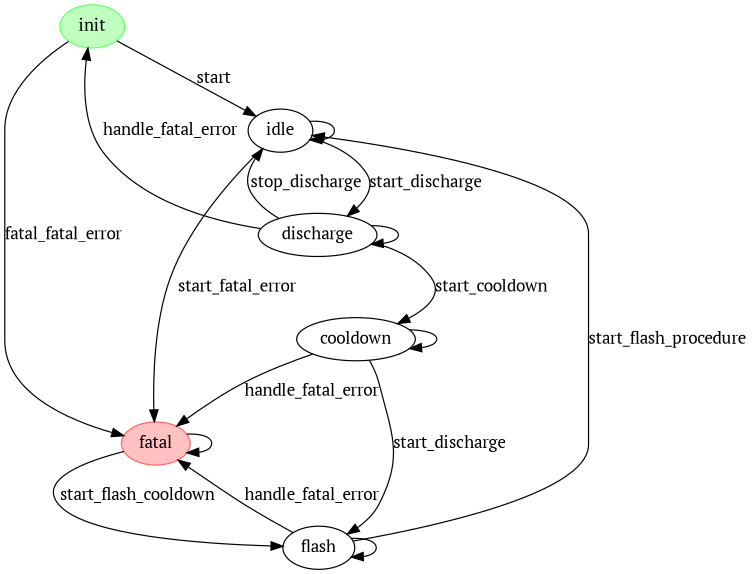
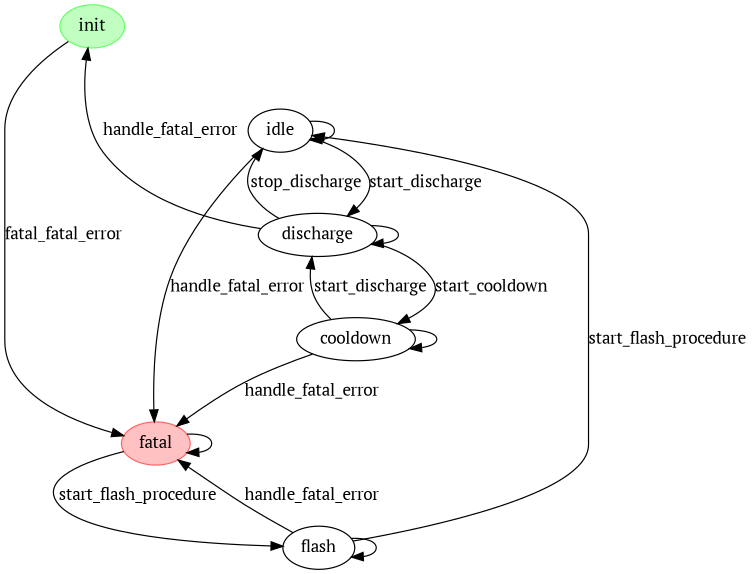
(181, 76) -> none
(237, 287) -> (237, 287)
(393, 448) -> (314, 297)
(138, 496) -> (138, 496)
